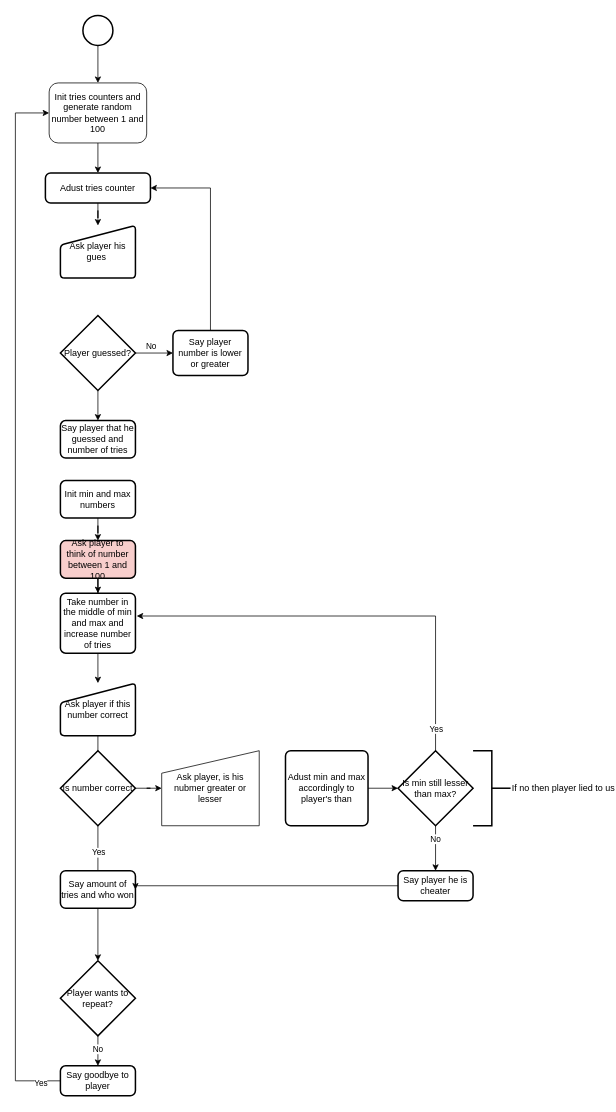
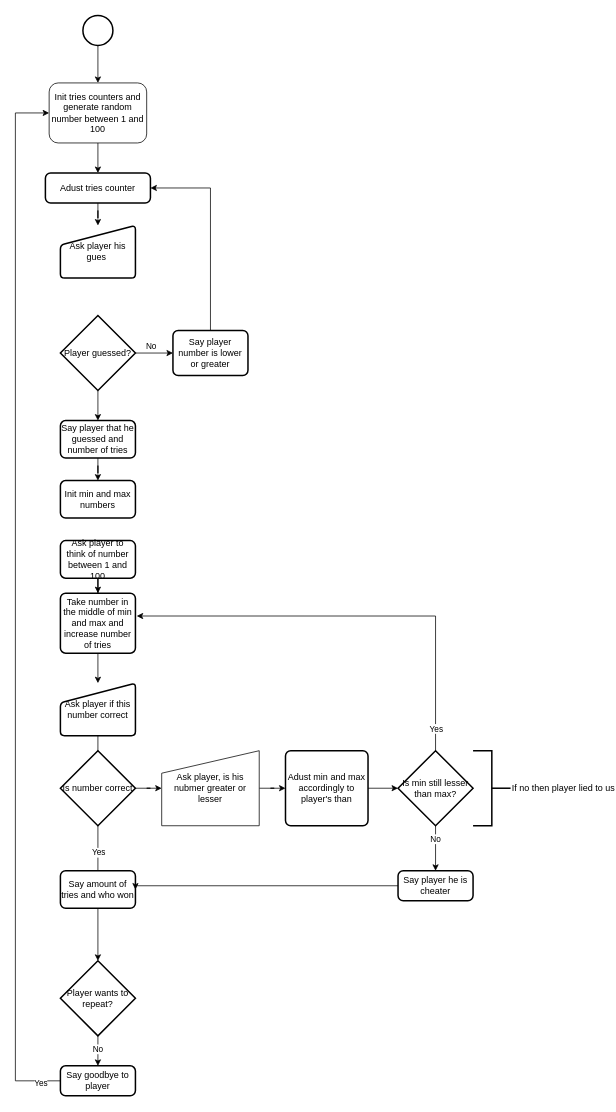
none -> (98, 470)
(98, 530) -> none
(98, 559) -> (98, 559)
none -> (273, 788)
